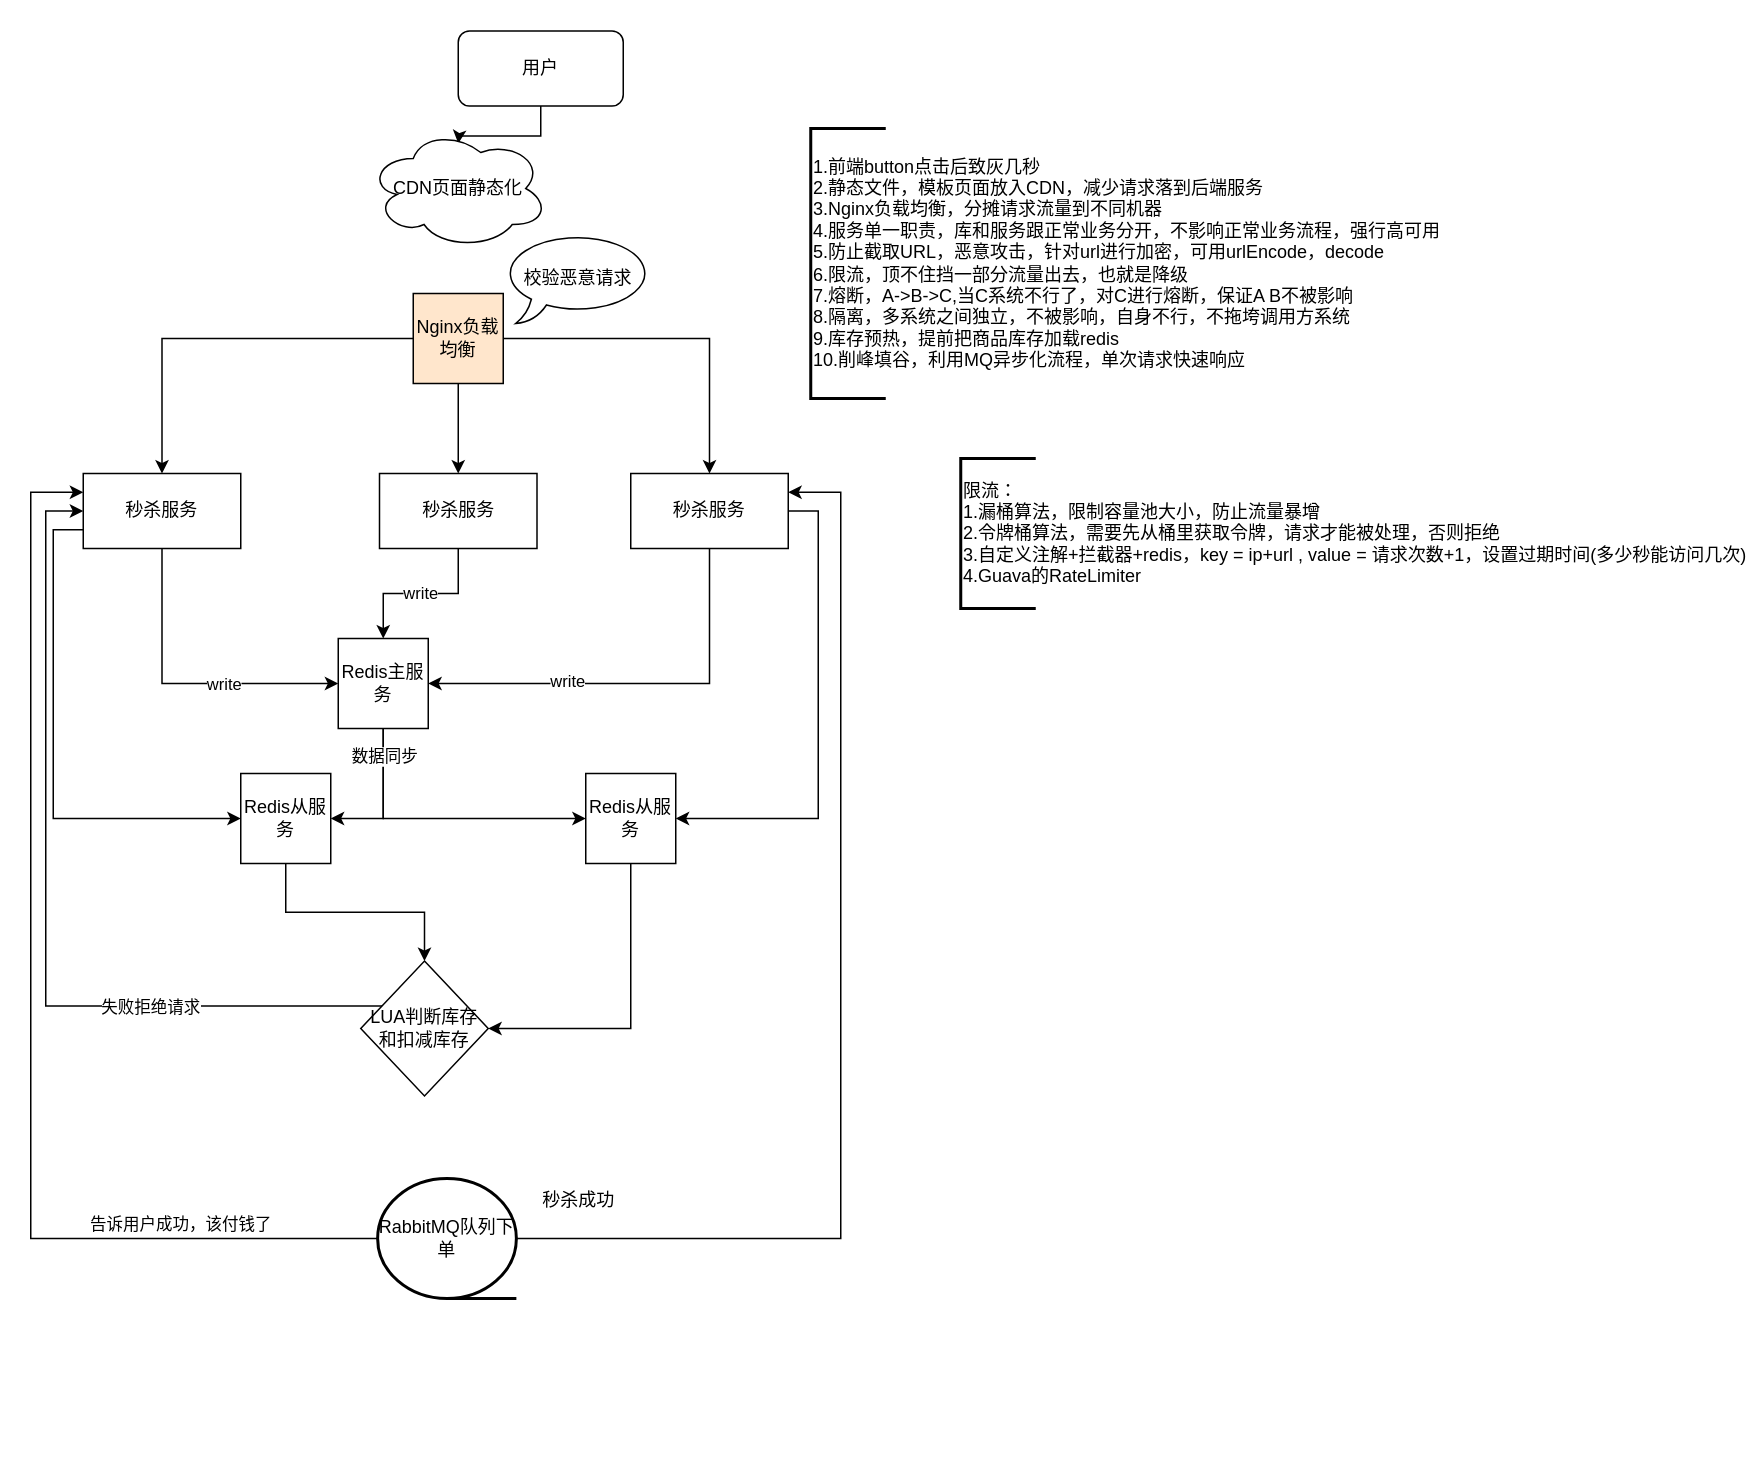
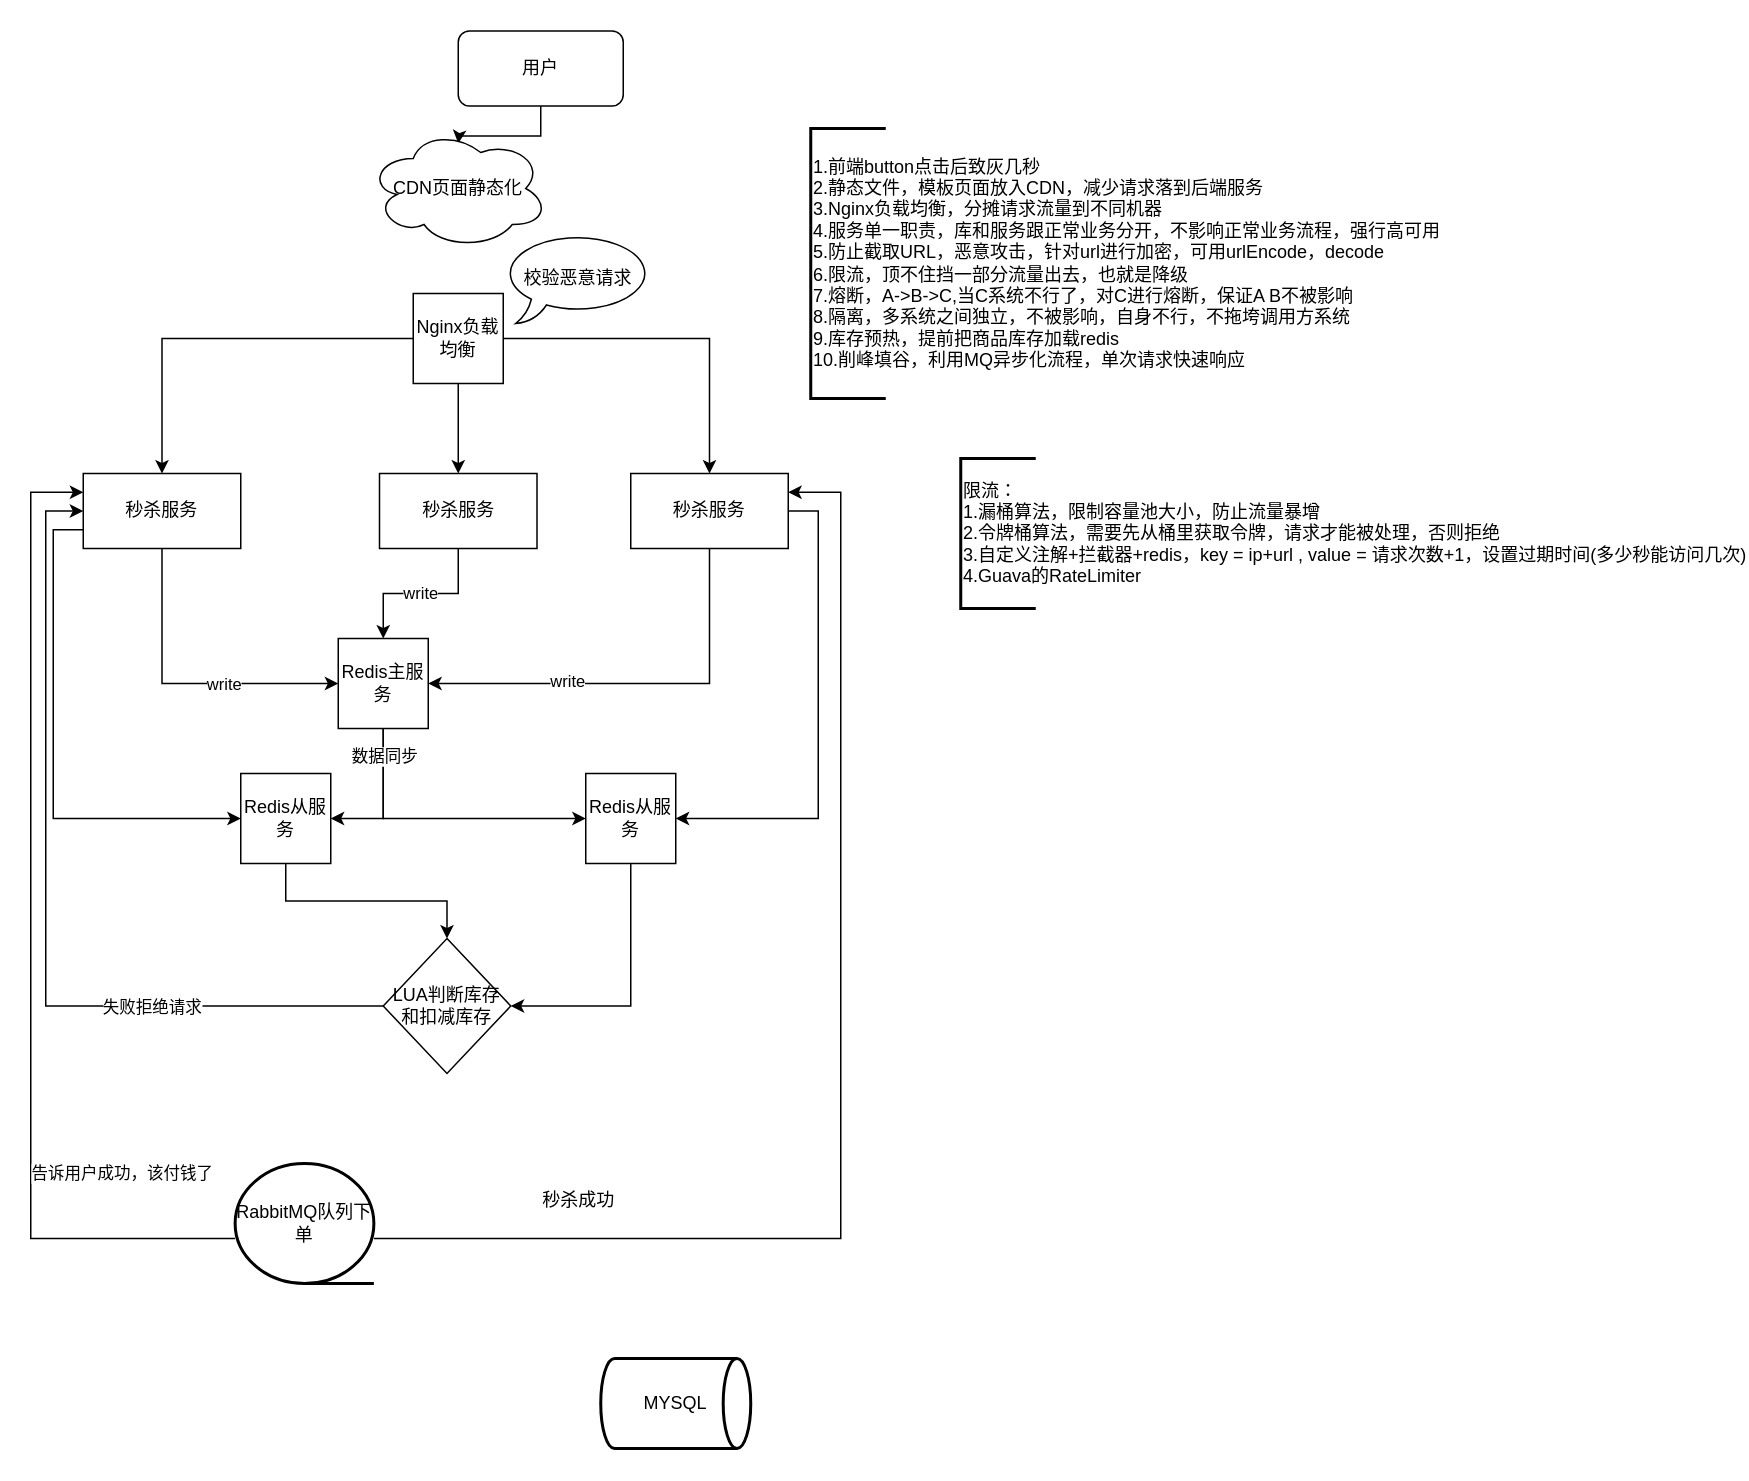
(458, 338) -> (458, 338)
(425, 1028) -> (447, 1006)
(447, 1238) -> (305, 1223)
none -> (676, 1403)
